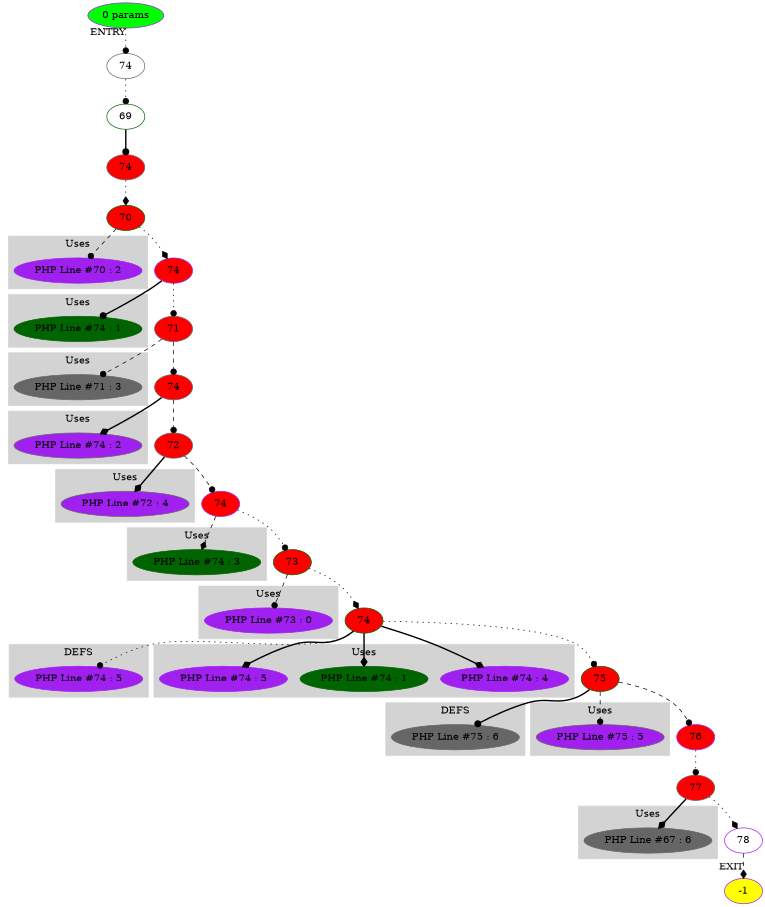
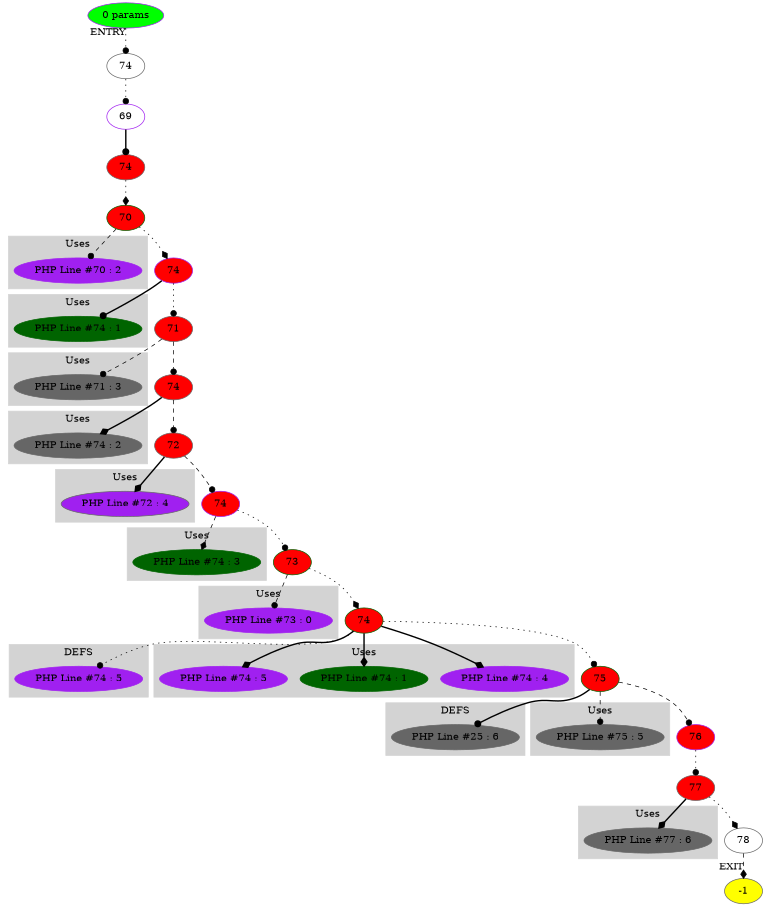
(126, 117) -> (126, 117)
(78, 446) -> (78, 446)
(455, 737) -> (455, 737)
(600, 737) -> (600, 737)
(648, 841) -> (648, 841)
(744, 841) -> (744, 841)
(744, 891) -> (744, 891)
